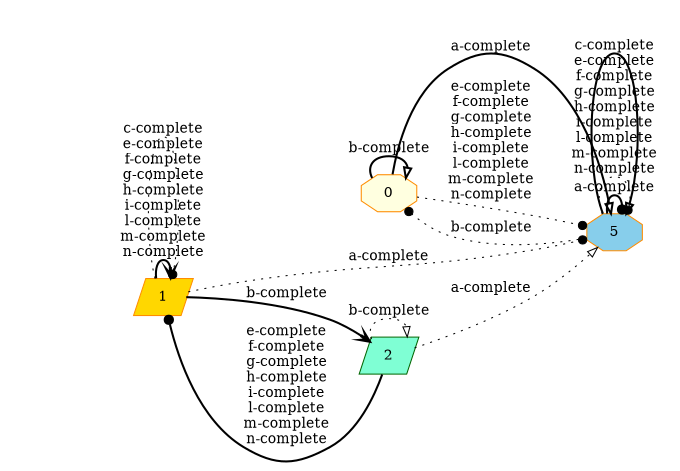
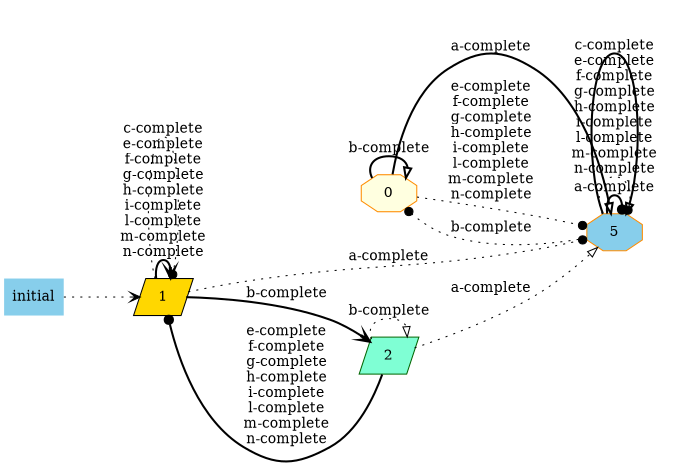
none -> (34, 297)
(163, 297) -> (163, 297)
